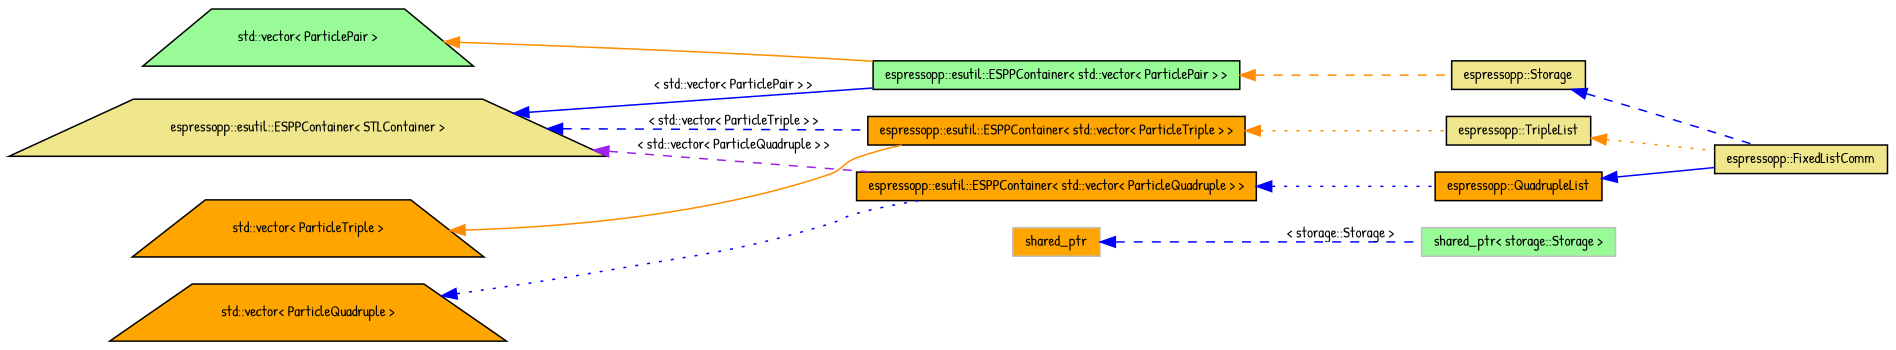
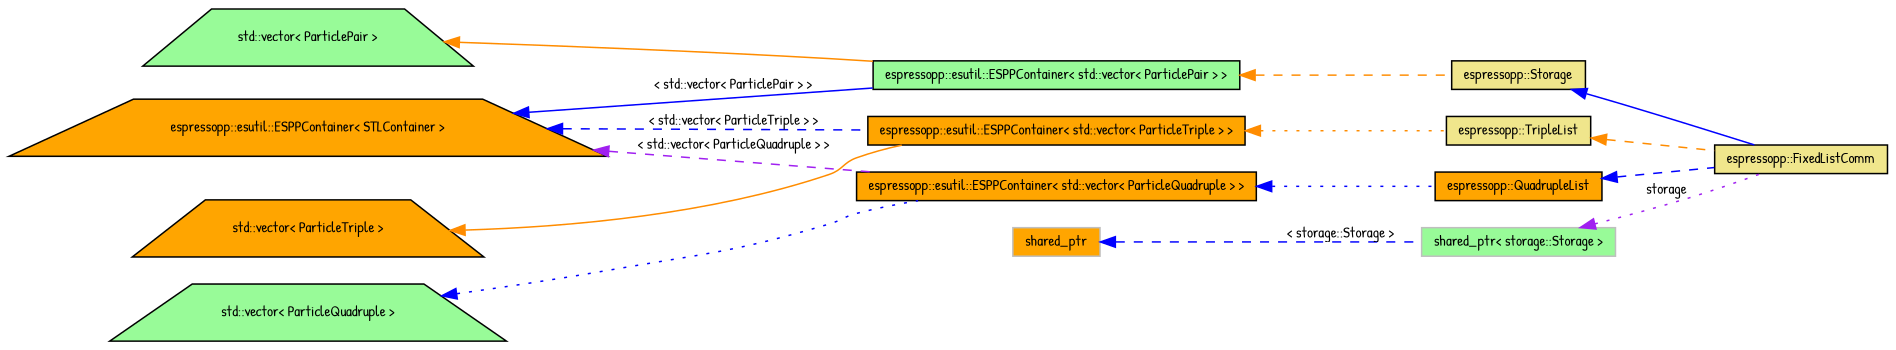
(1671, 119) -> (1671, 119)
(308, 128) -> (308, 128)
(1661, 145) -> (1661, 145)
(1666, 172) -> (1666, 172)
none -> (1679, 201)
(308, 313) -> (308, 313)
